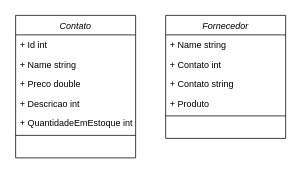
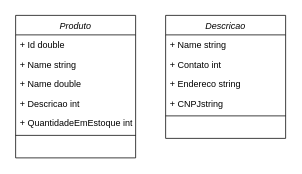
(75, 26) -> (75, 26)
(225, 26) -> (225, 26)
(36, 45) -> (44, 45)
(51, 84) -> (49, 84)
(206, 84) -> (209, 84)
(191, 104) -> (197, 104)
